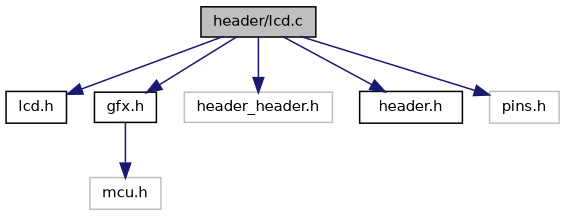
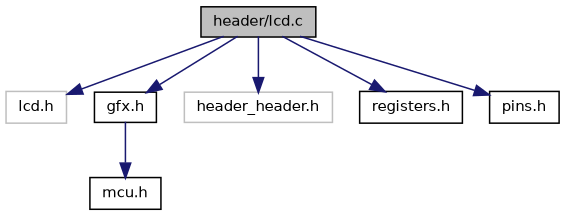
(36, 107) -> (36, 107)
(411, 107) -> (411, 107)
(524, 107) -> (524, 107)
(125, 193) -> (125, 193)
